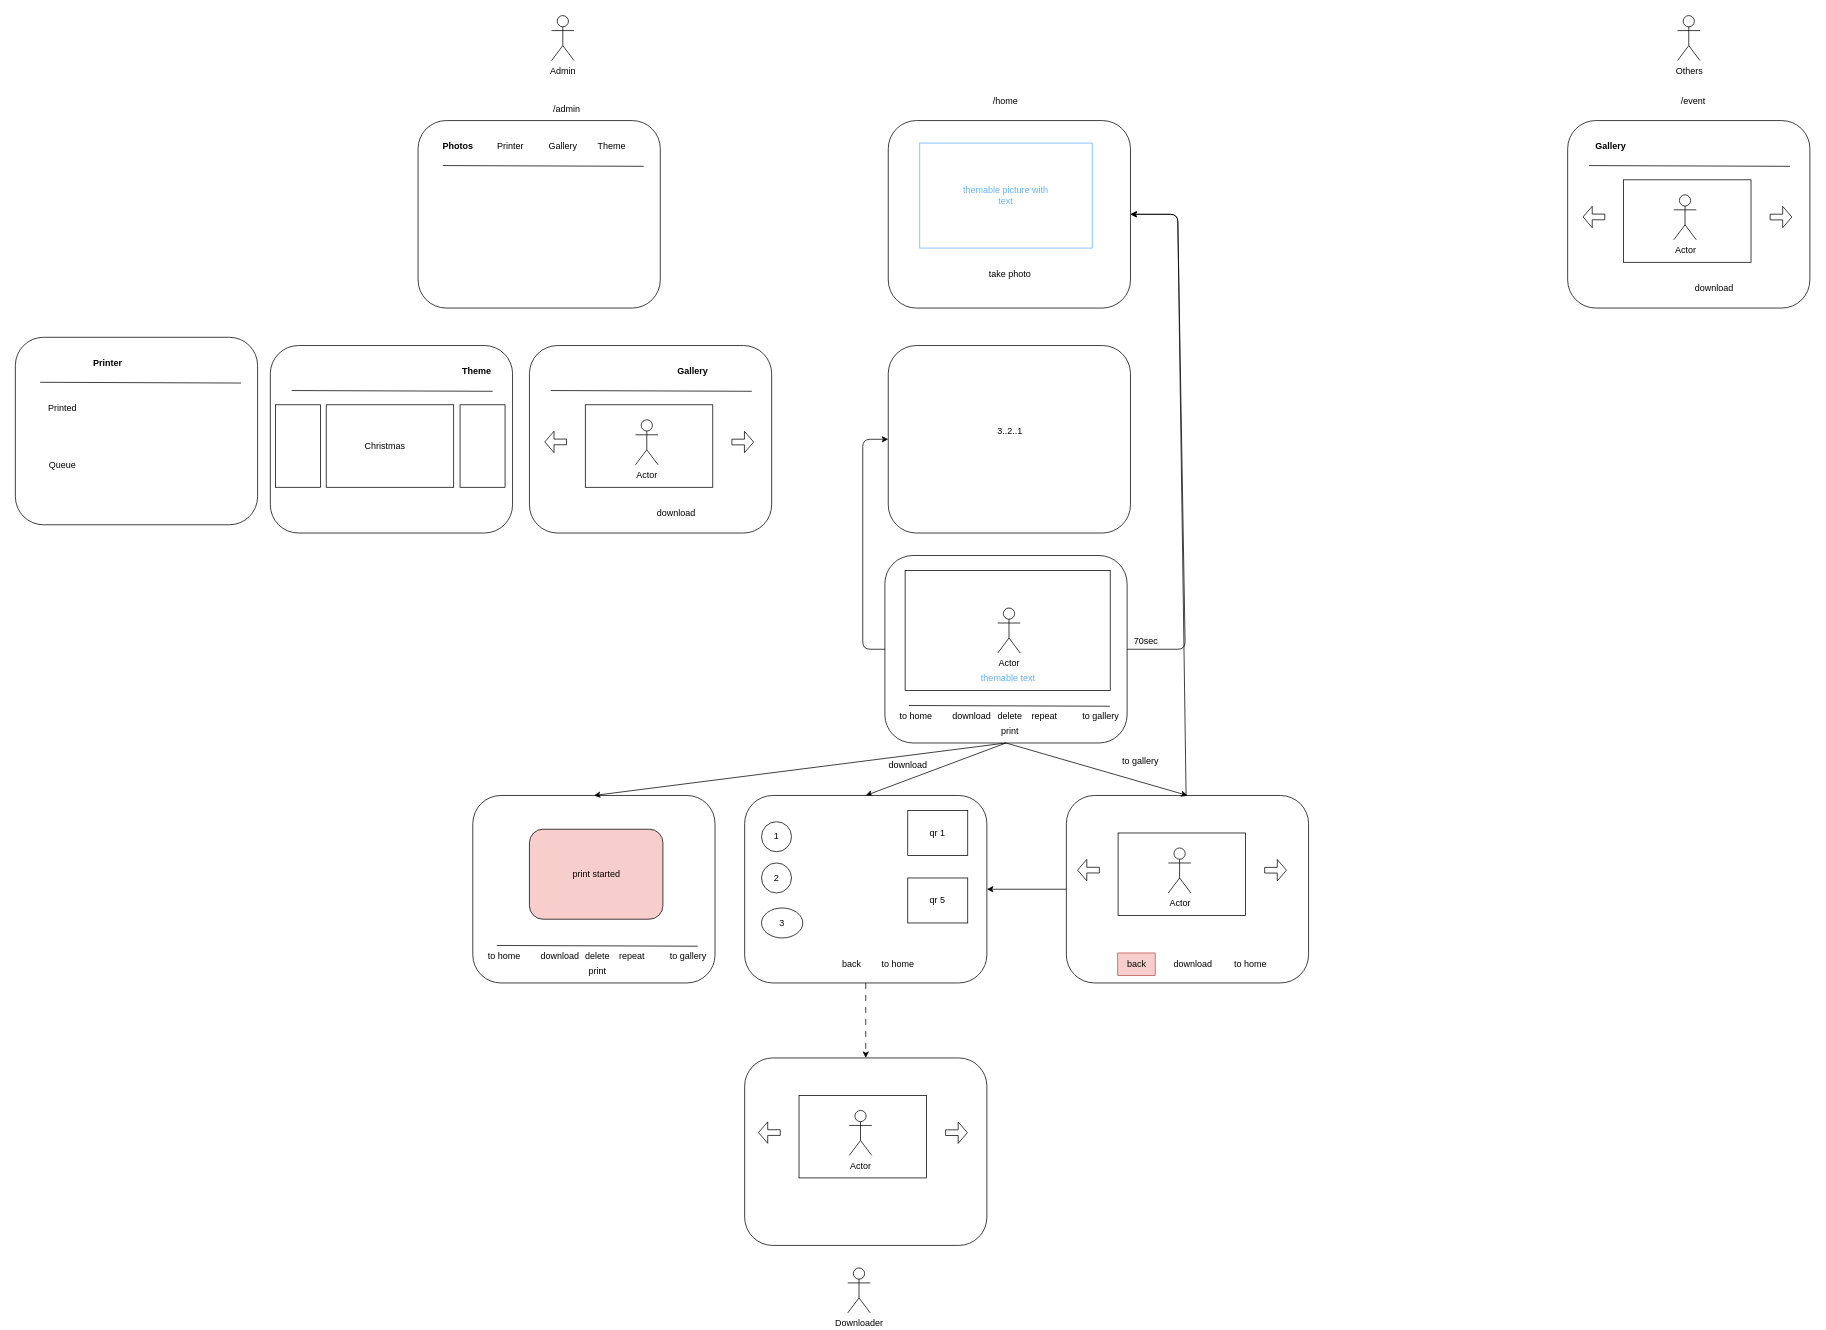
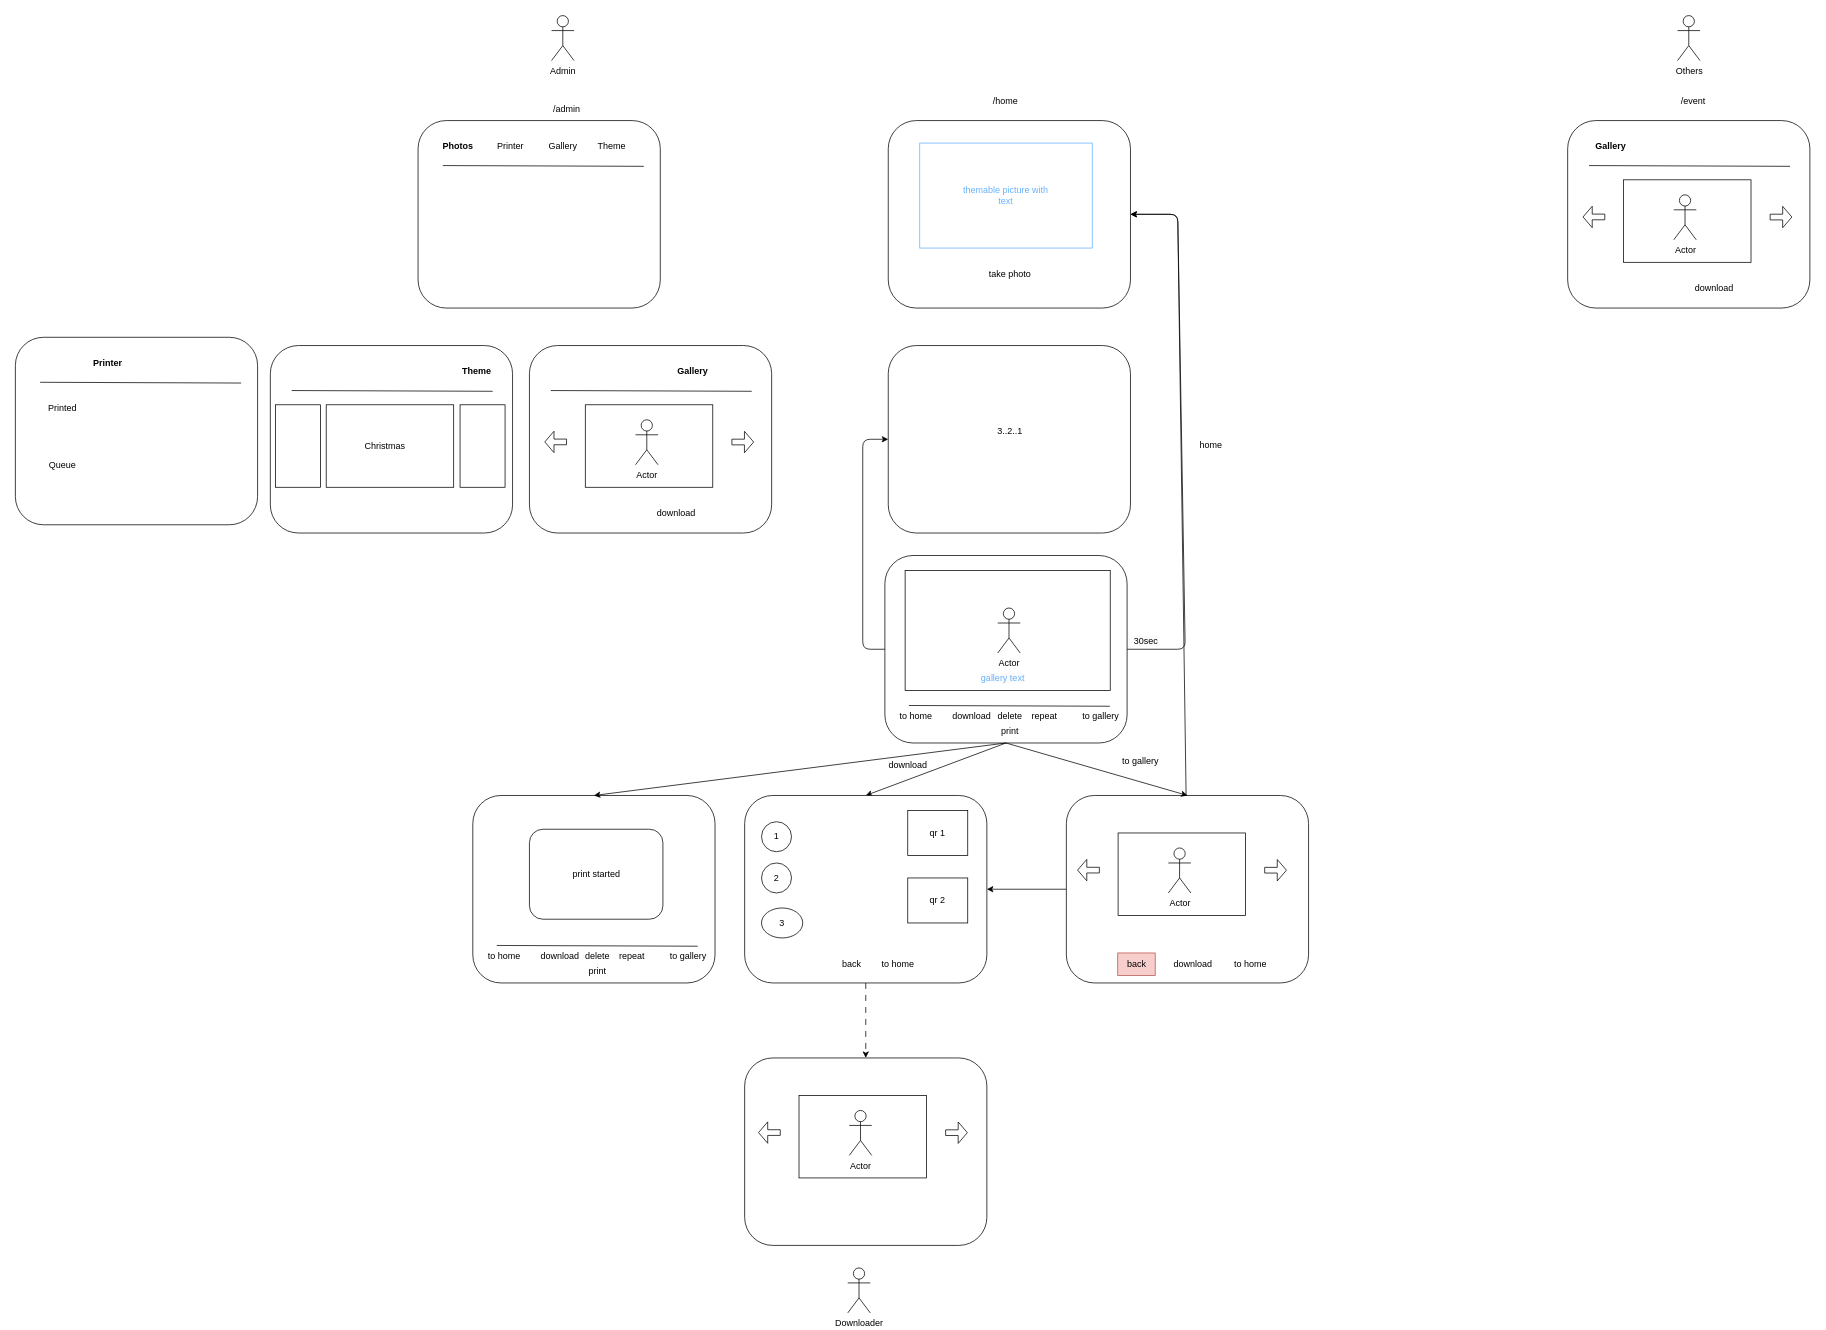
none -> (1211, 439)
(1147, 641) -> (1147, 641)
(1012, 679) -> (1008, 679)
(596, 874) -> (596, 874)
(938, 900) -> (938, 900)
